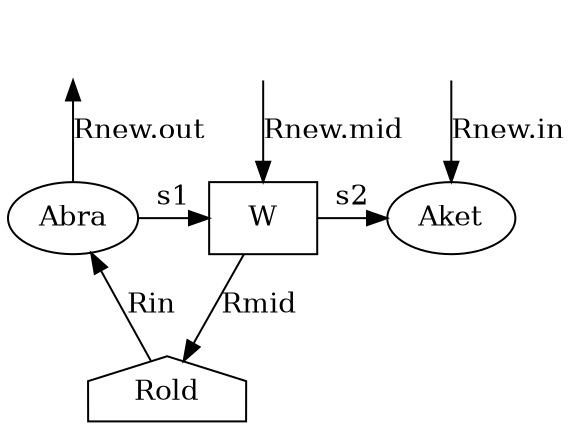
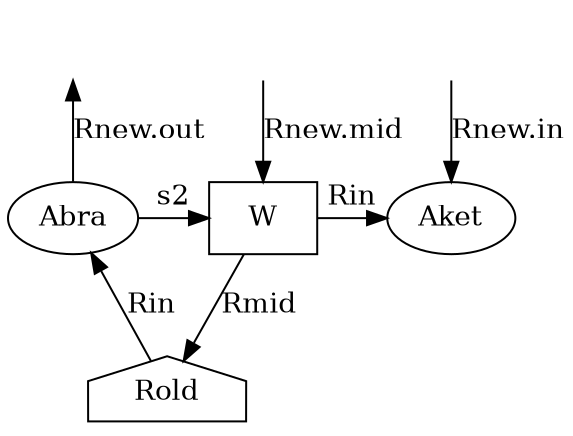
(174, 197) -> (174, 197)
(352, 197) -> (352, 197)
